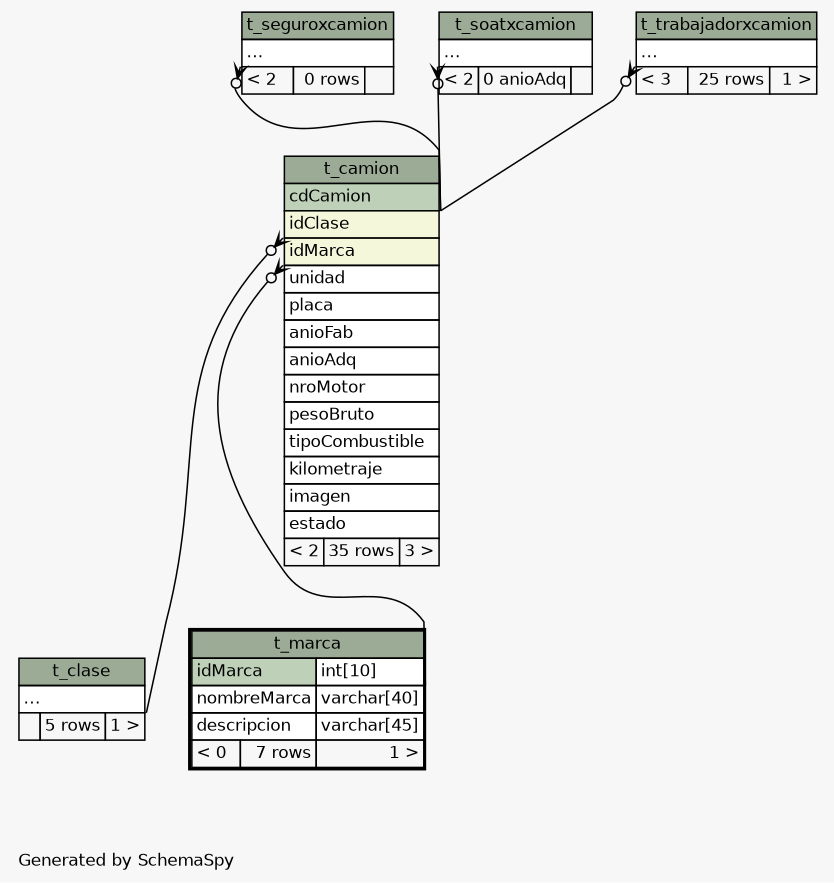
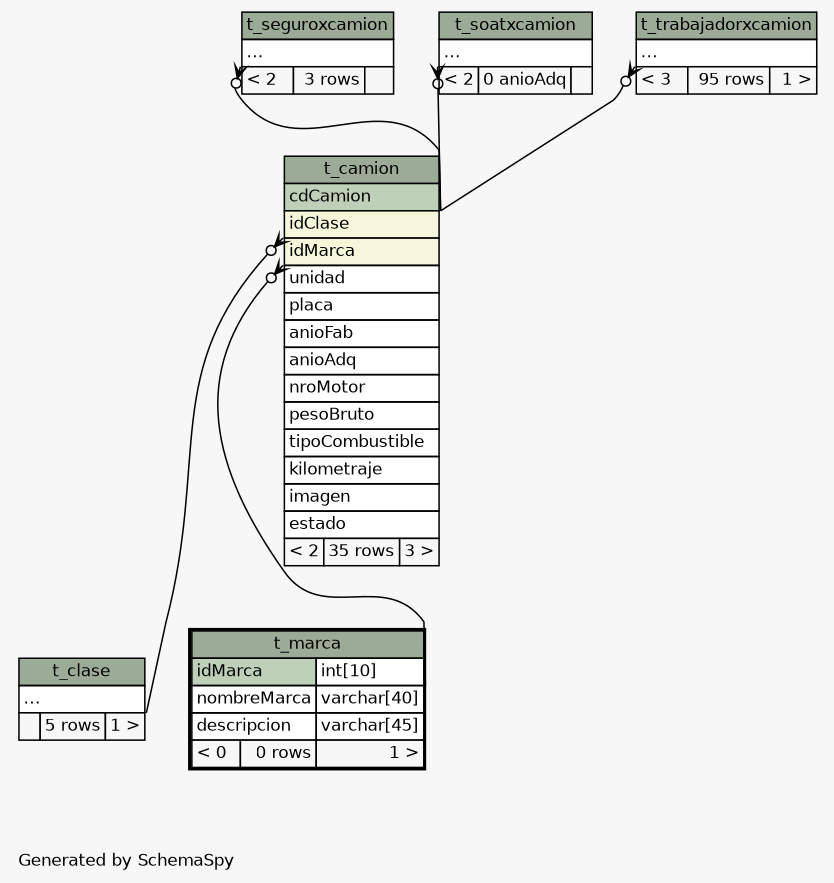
(332, 80) -> (332, 80)
(732, 80) -> (732, 80)
(284, 753) -> (284, 753)
